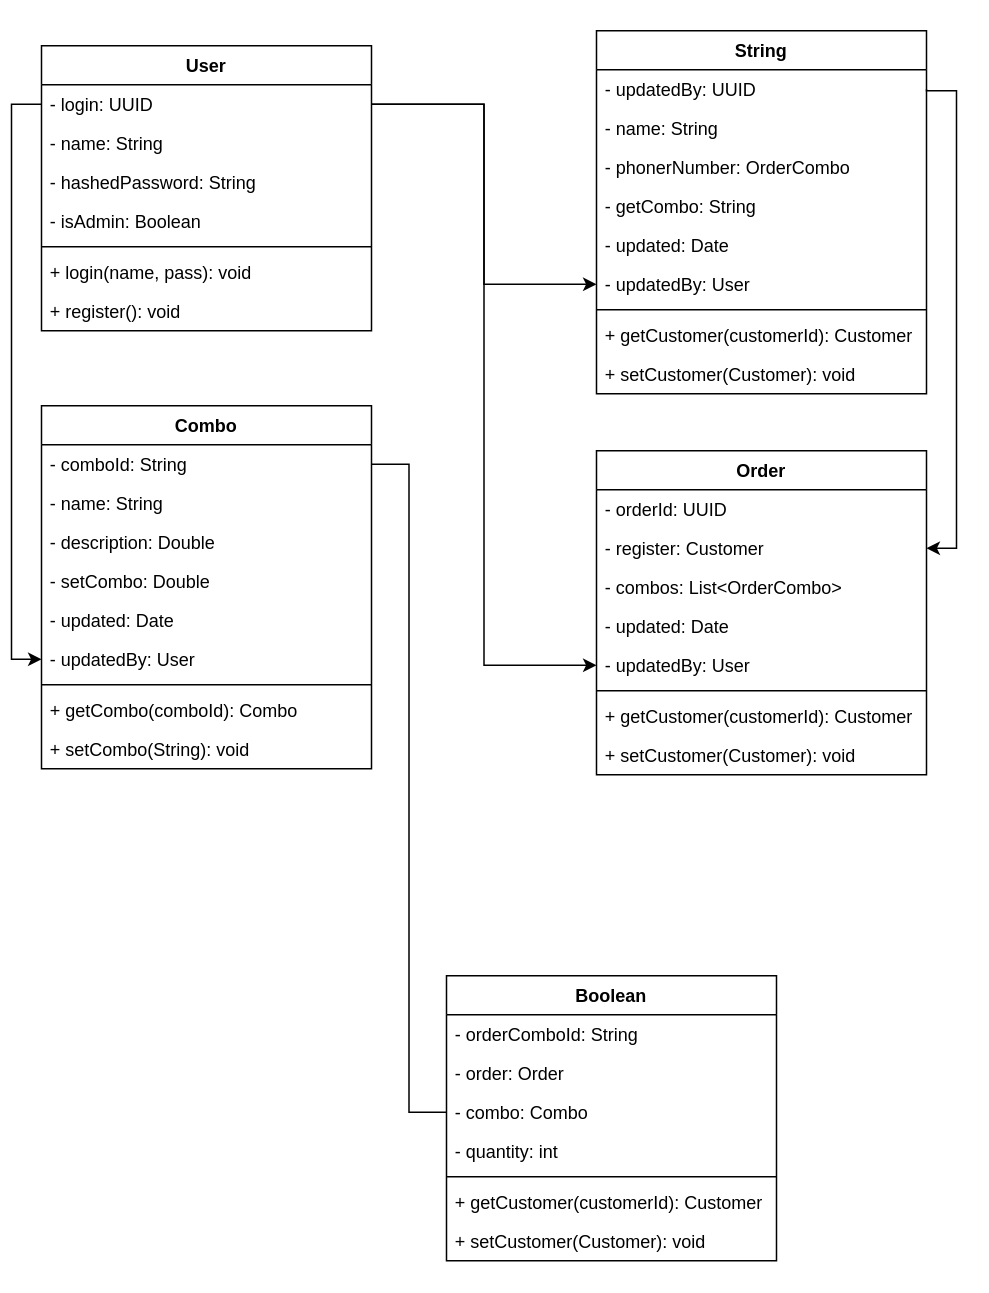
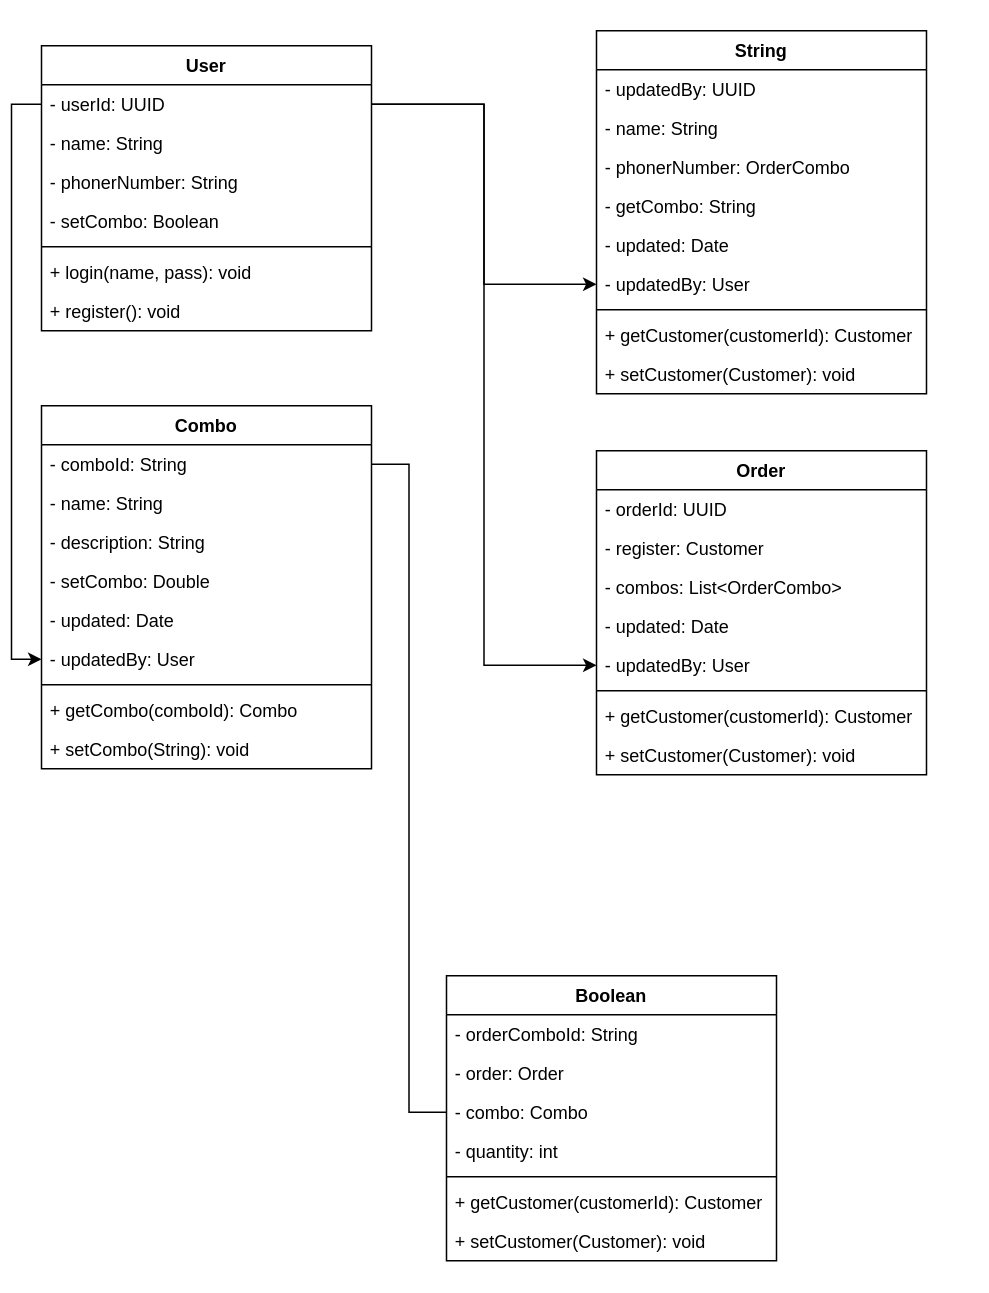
(104, 106) -> (114, 106)
(162, 184) -> (152, 184)
(127, 223) -> (137, 223)
(956, 315) -> none
(142, 544) -> (142, 544)
